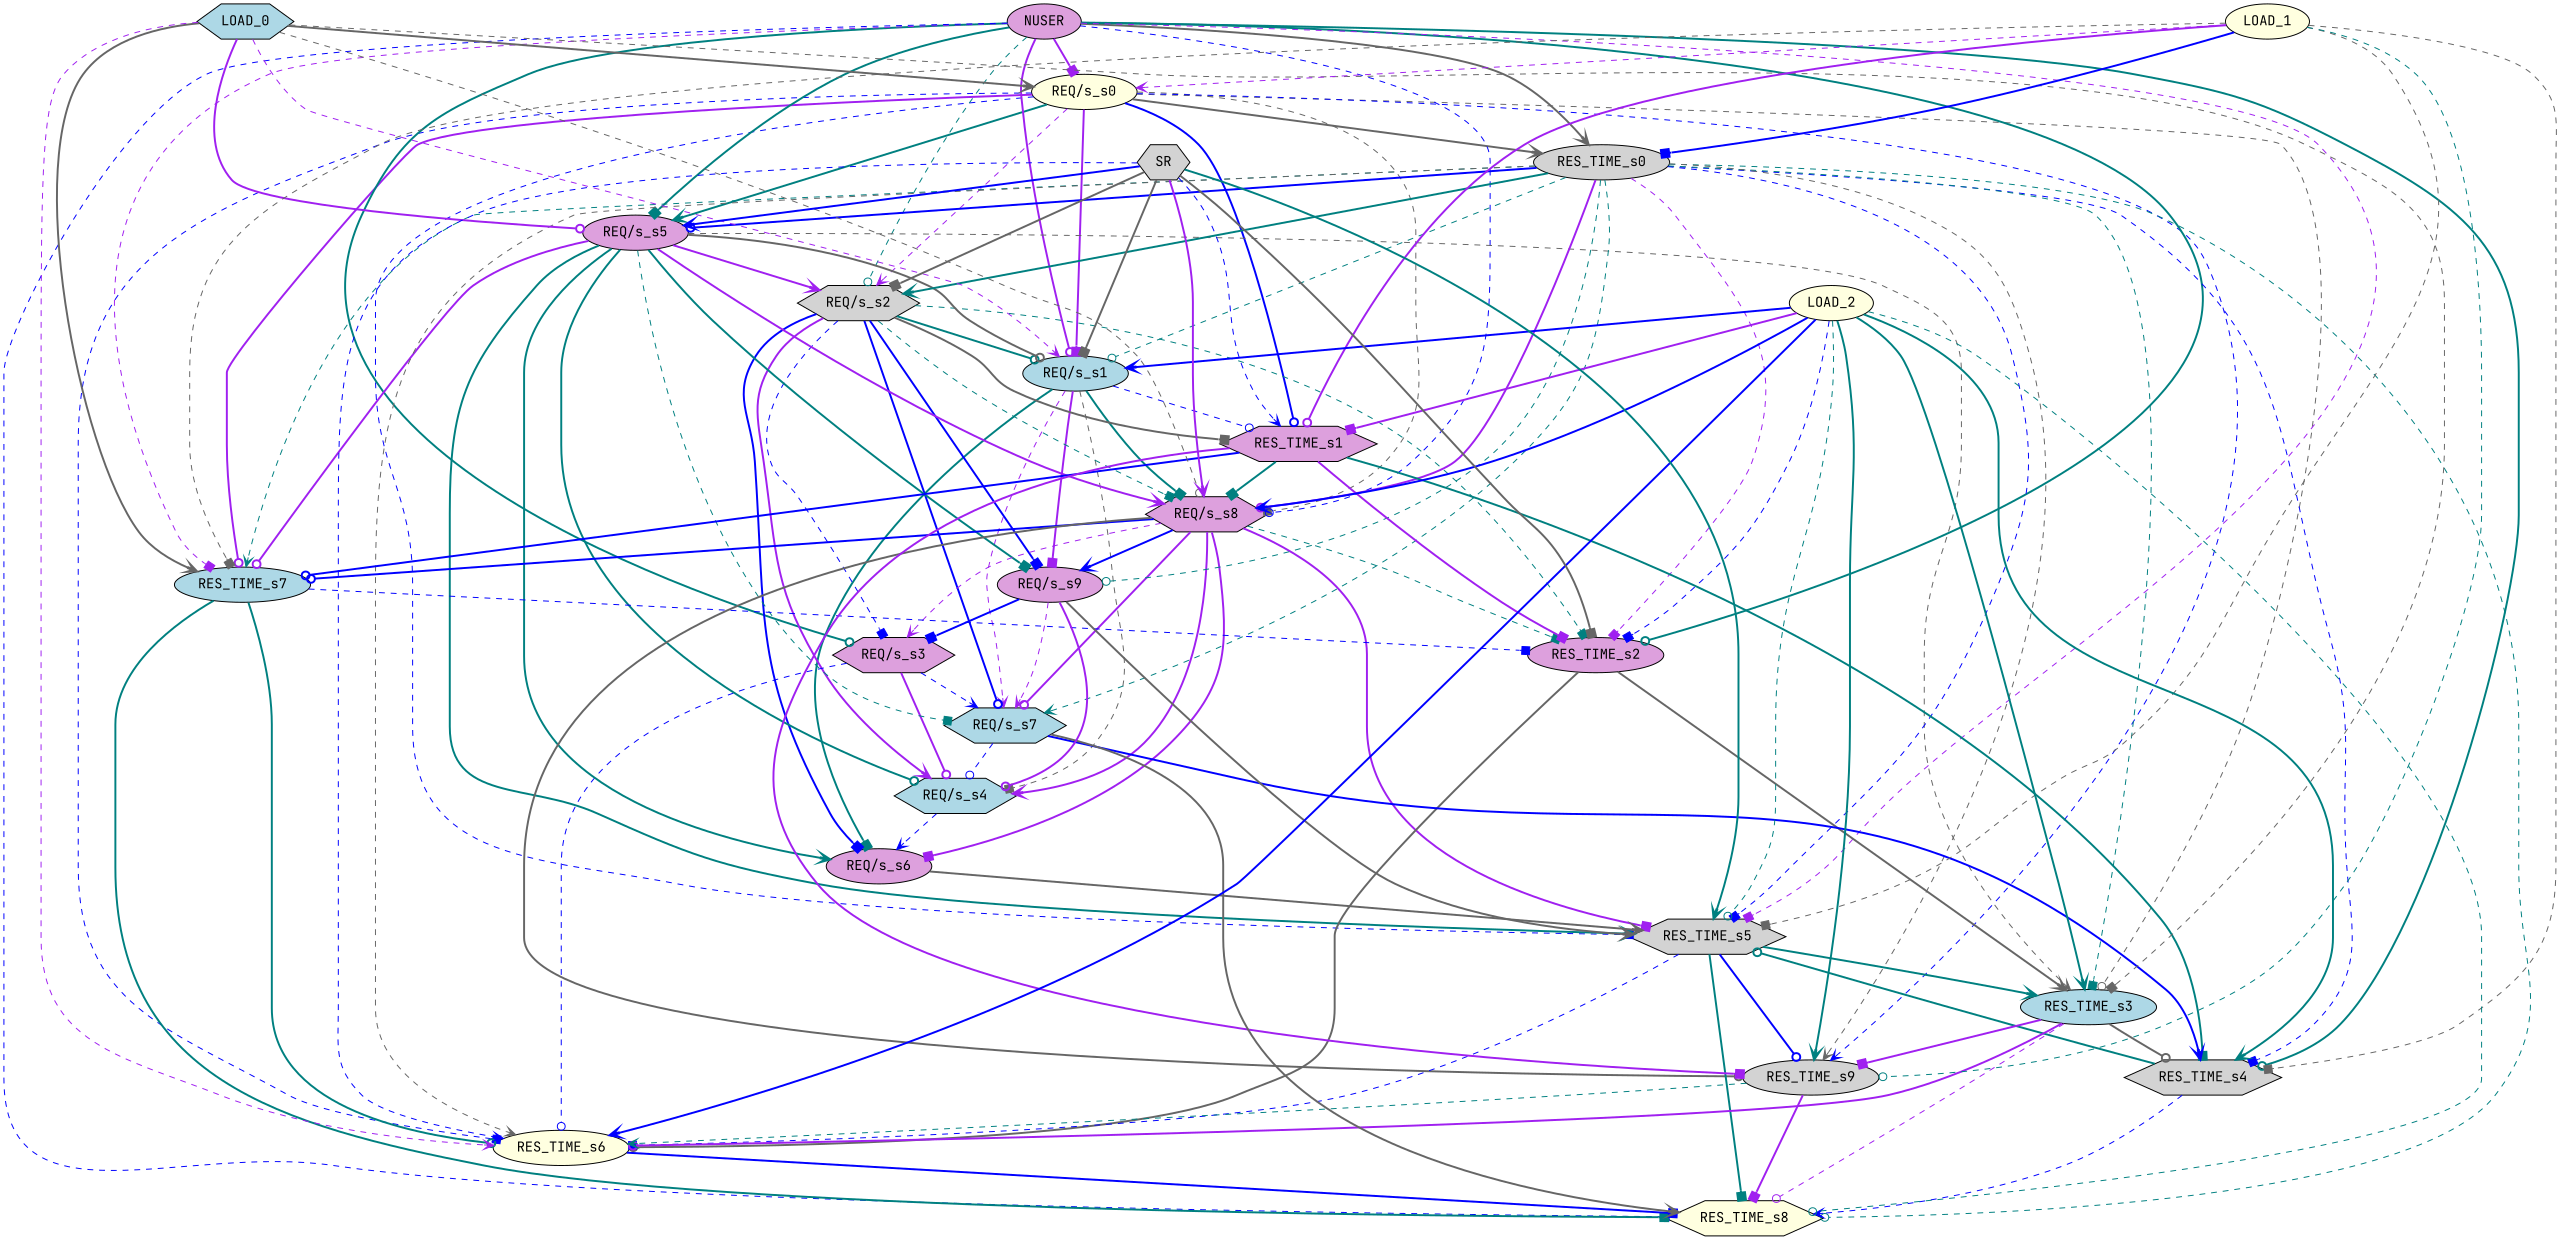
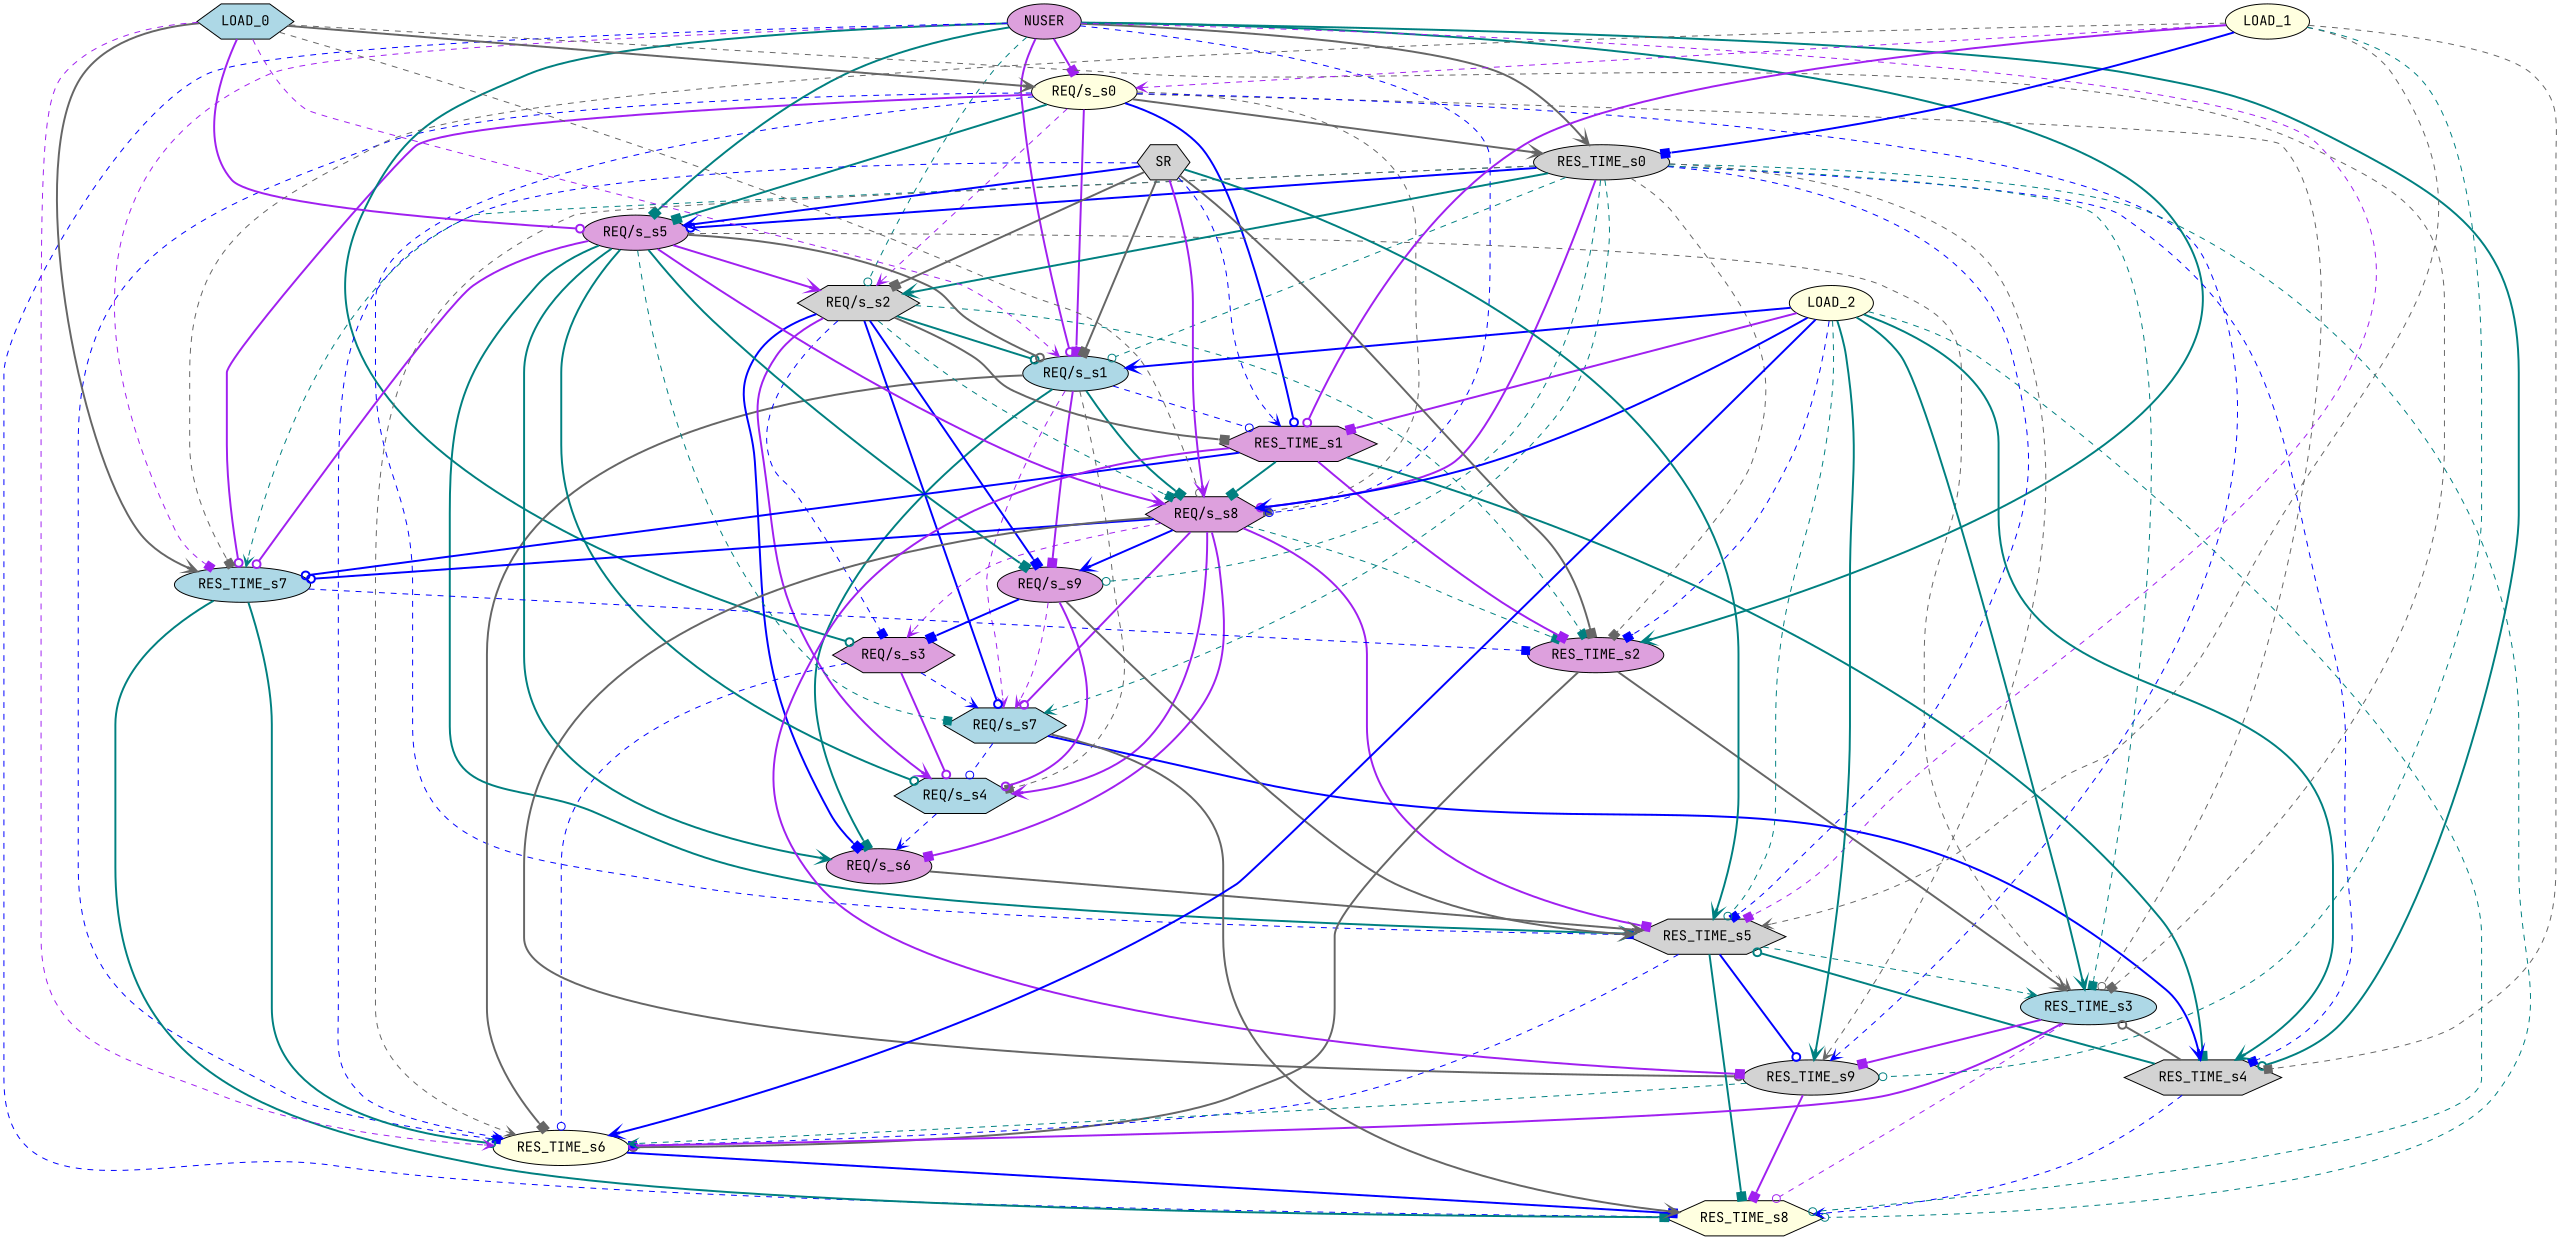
(2017, 130) -> (2017, 130)
(874, 158) -> (874, 158)
(1764, 405) -> (1764, 405)
(2260, 553) -> (2260, 553)
none -> (494, 623)
(1895, 969) -> (1895, 969)
(2138, 1042) -> (2154, 1043)
